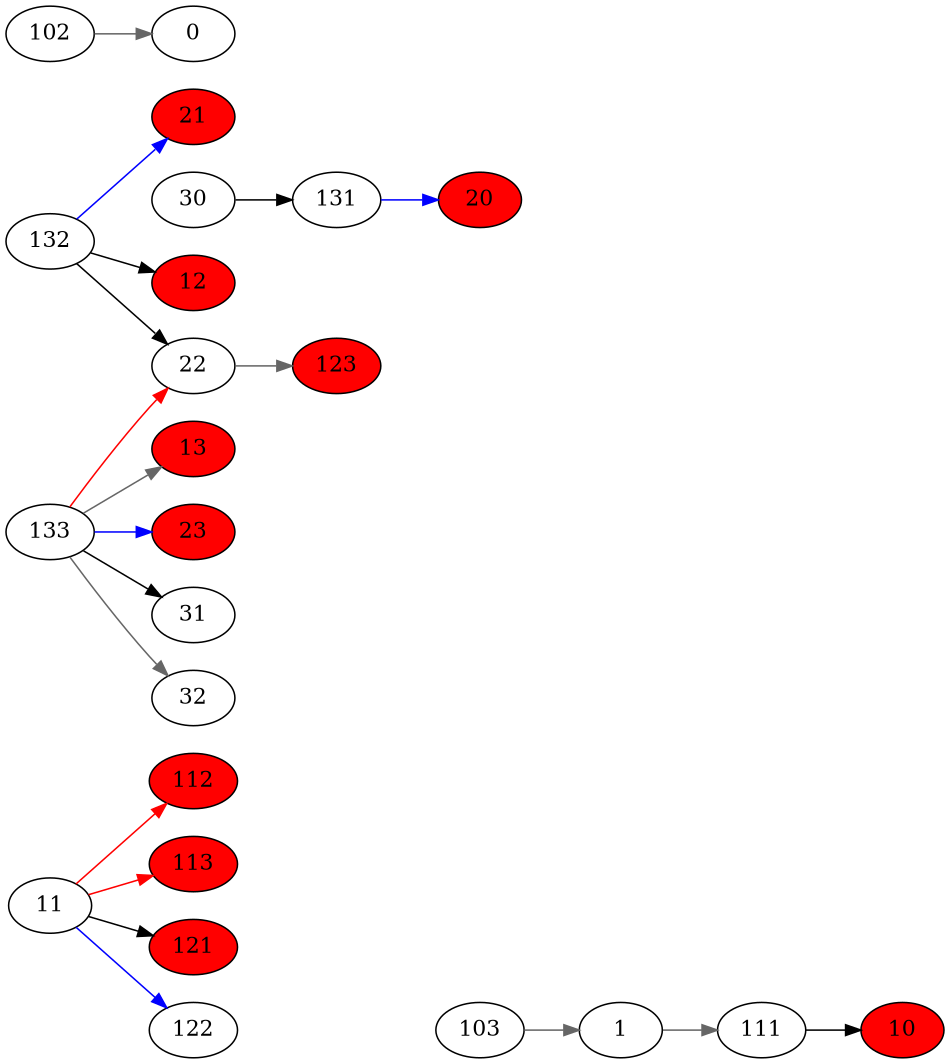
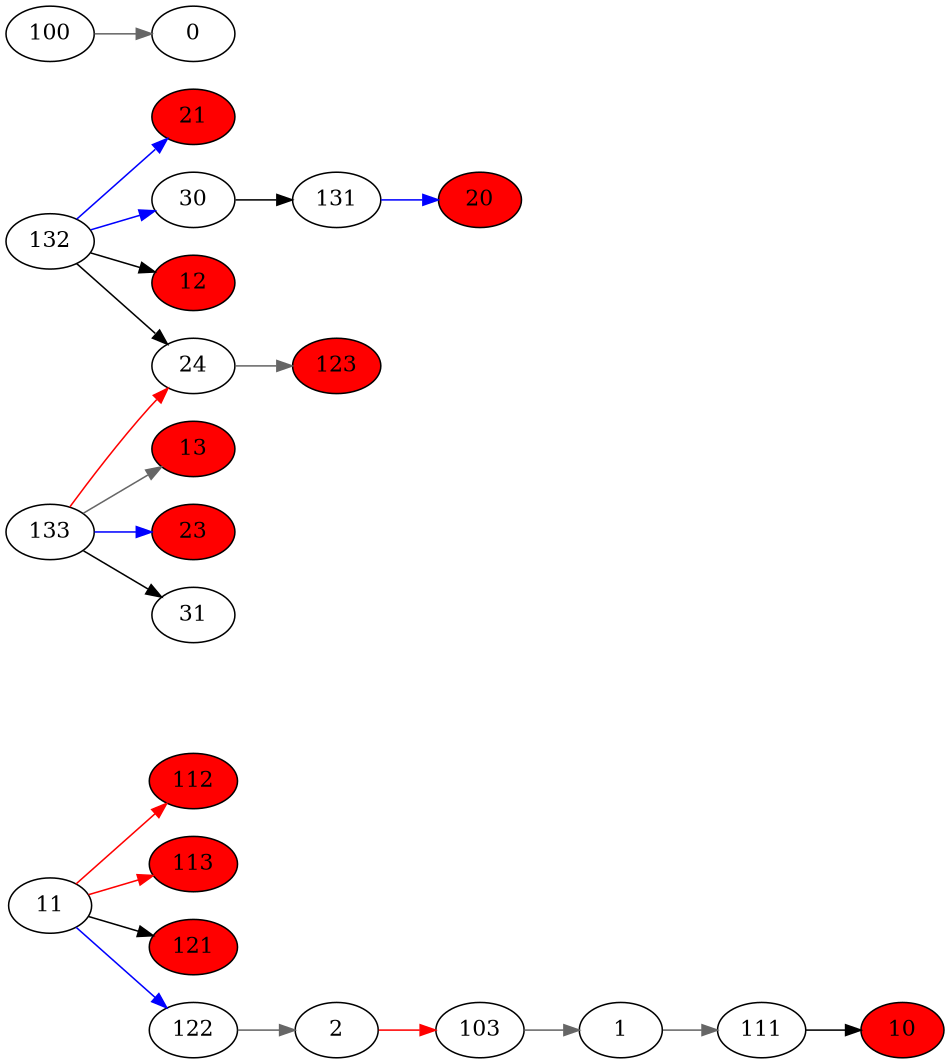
(50, 34) -> (50, 34)
none -> (115, 223)
(193, 366) -> (193, 366)
(193, 698) -> none
none -> (337, 1030)
